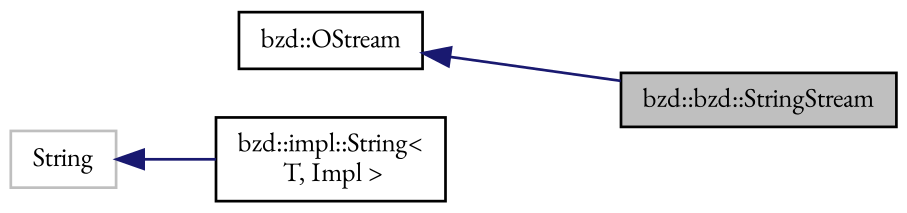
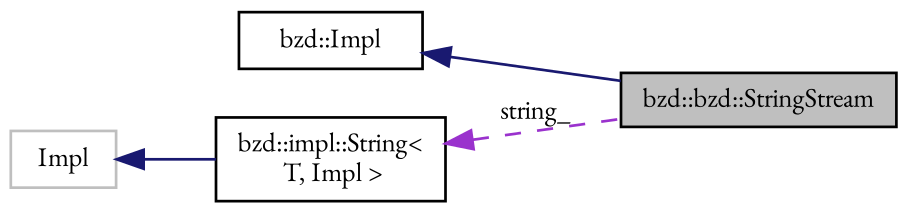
(331, 40) -> (331, 40)
none -> (547, 129)
(63, 159) -> (63, 159)
